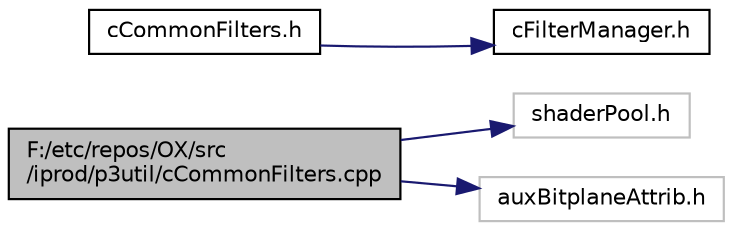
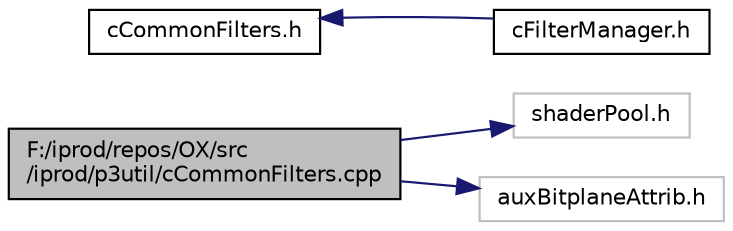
(396, 47) -> (418, 17)
(205, 164) -> (205, 164)
